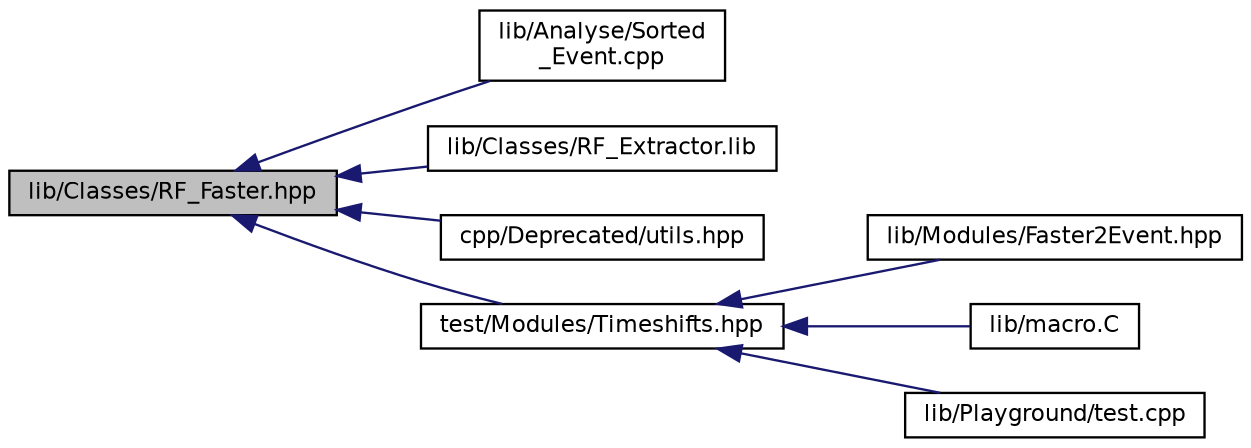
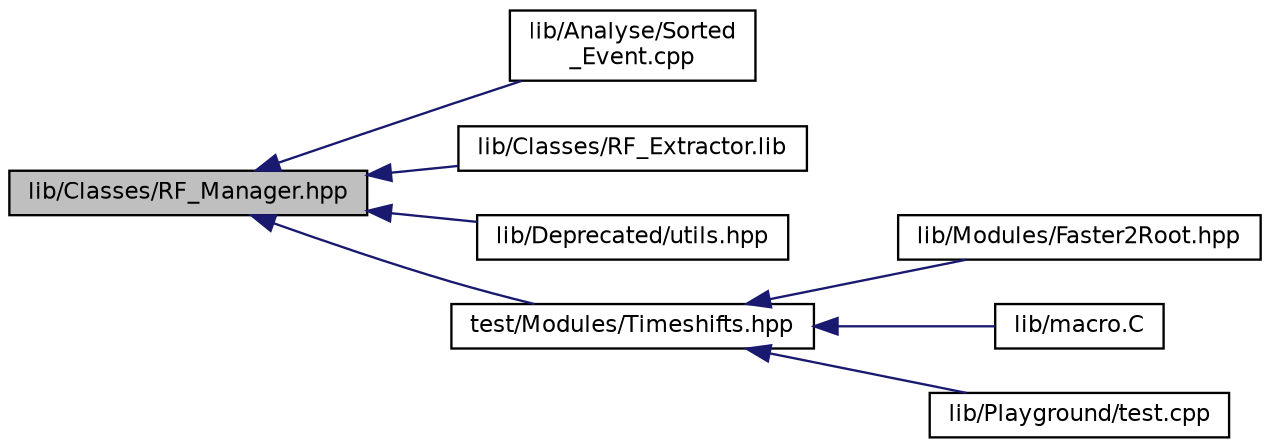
(173, 193) -> (188, 193)
(602, 237) -> (633, 237)
(1055, 237) -> (1079, 237)
